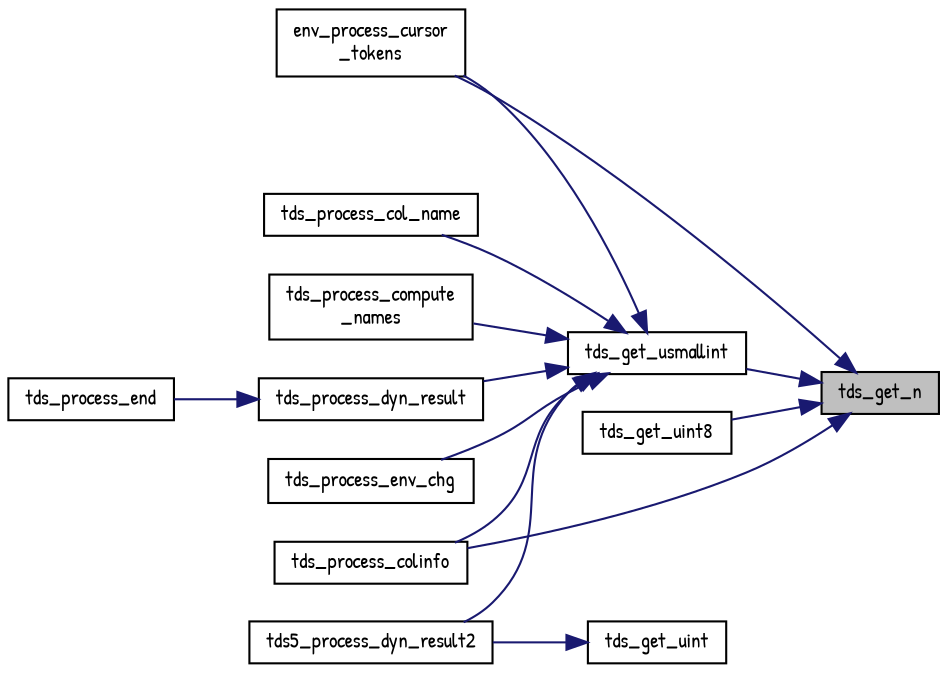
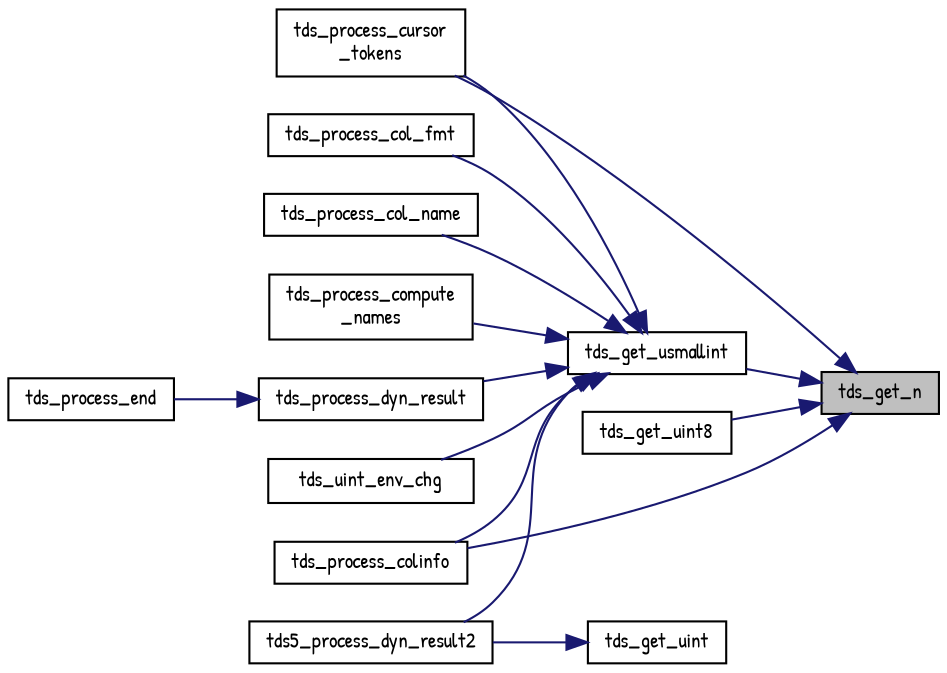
(371, 43) -> (371, 43)
none -> (371, 135)
(371, 481) -> (371, 481)
